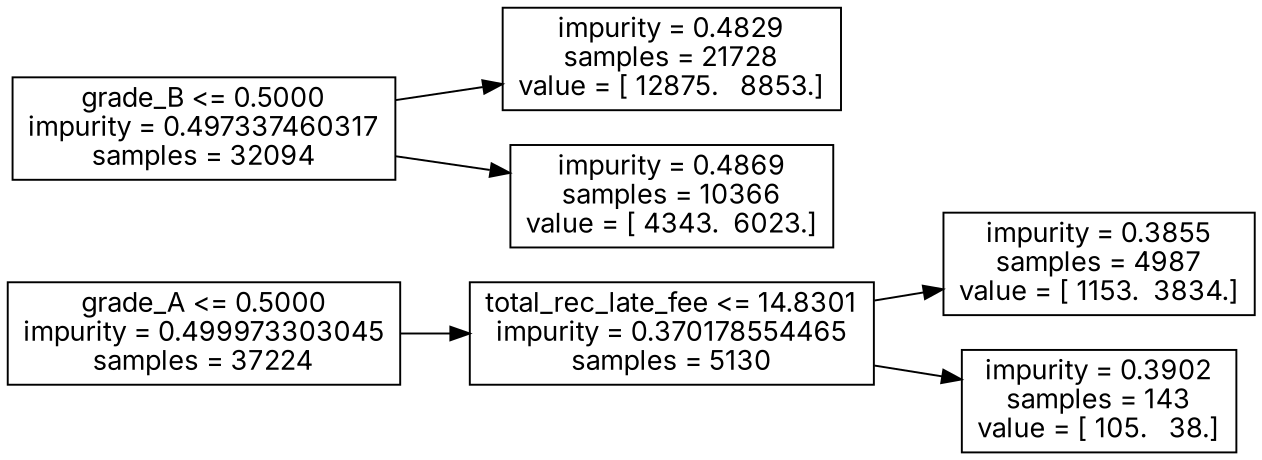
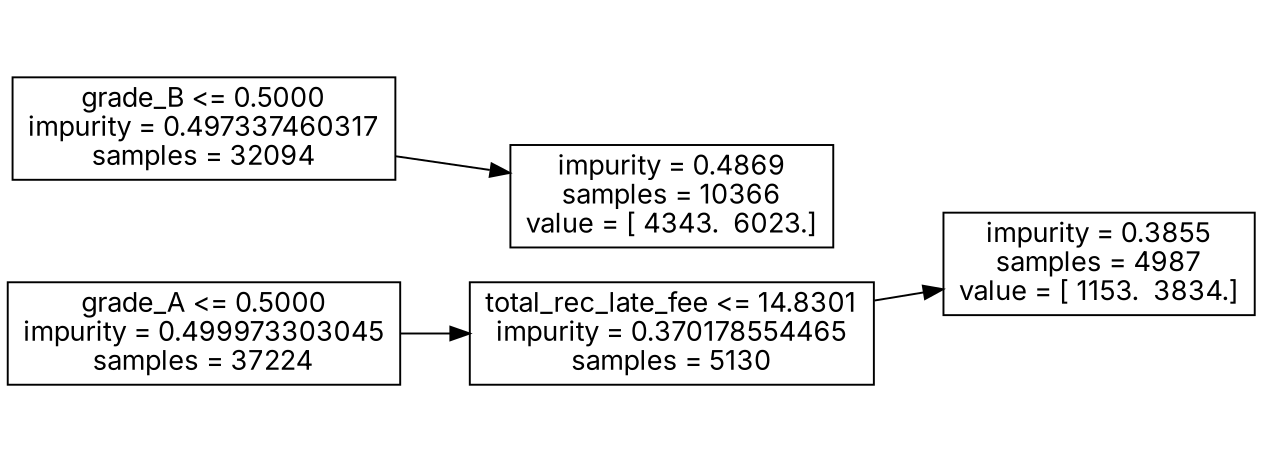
(672, 59) -> none
(1099, 401) -> none
